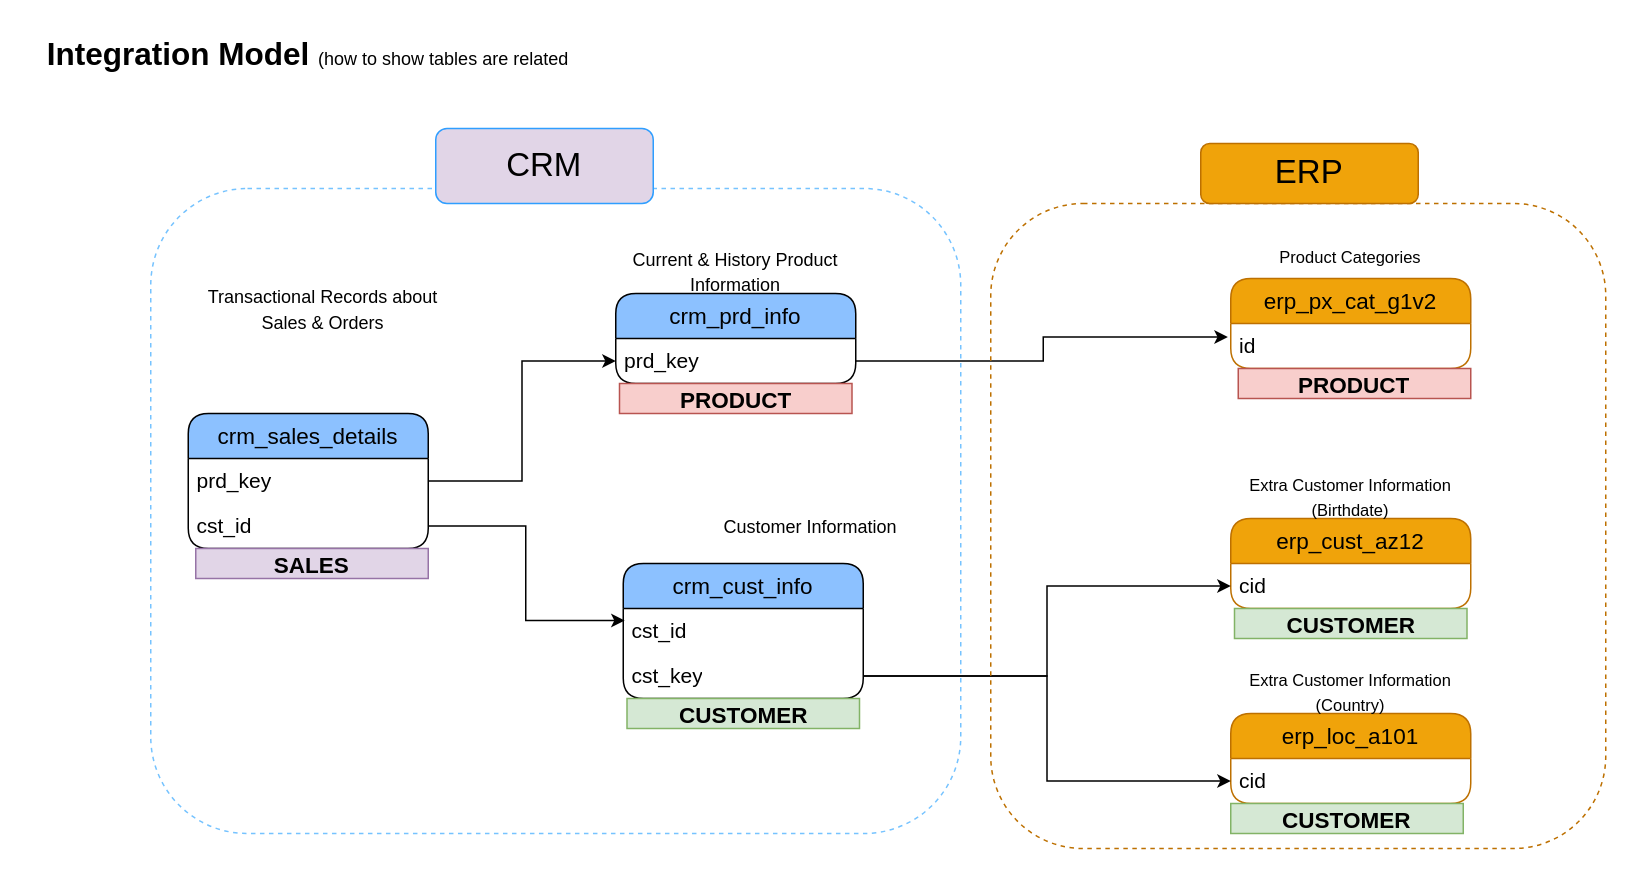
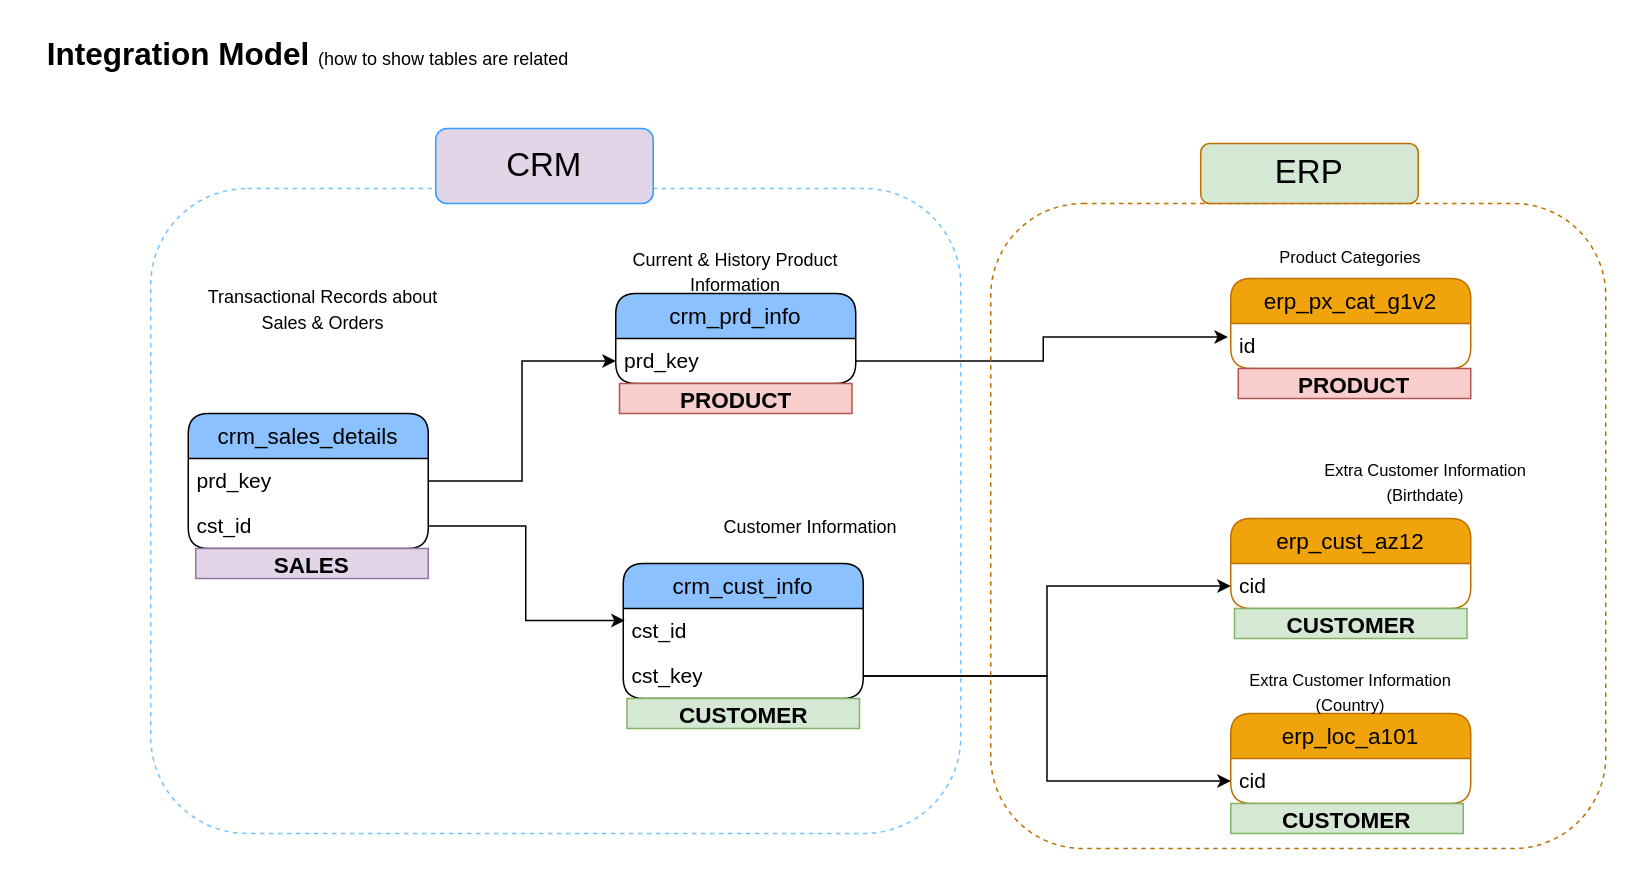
(1310, 173) -> (1310, 173)
(1351, 496) -> (1426, 481)
